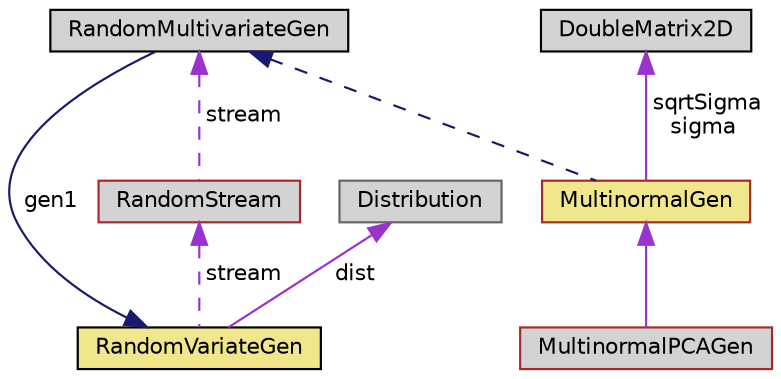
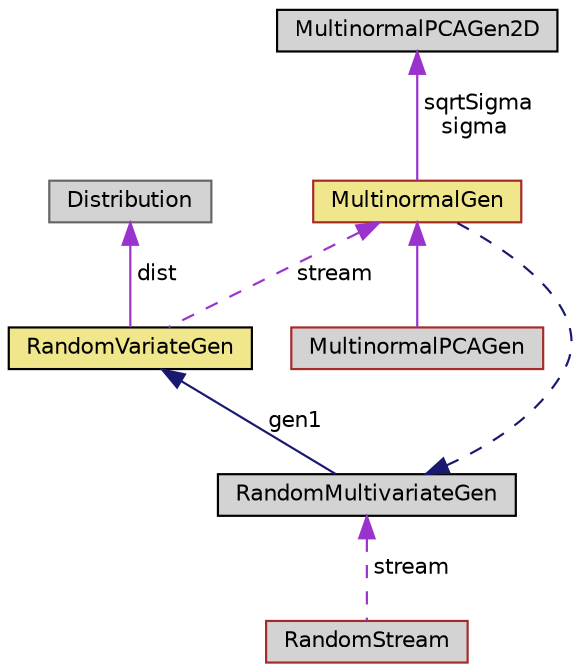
(646, 31) -> (417, 31)
(199, 286) -> (264, 280)
